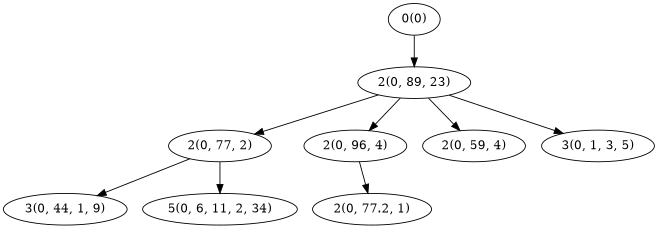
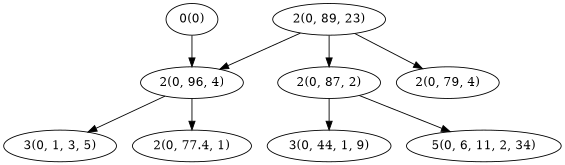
(414, 47) -> (192, 47)
(502, 113) -> (130, 112)
(220, 146) -> (329, 83)
(474, 146) -> (448, 83)
(372, 209) -> (192, 146)
